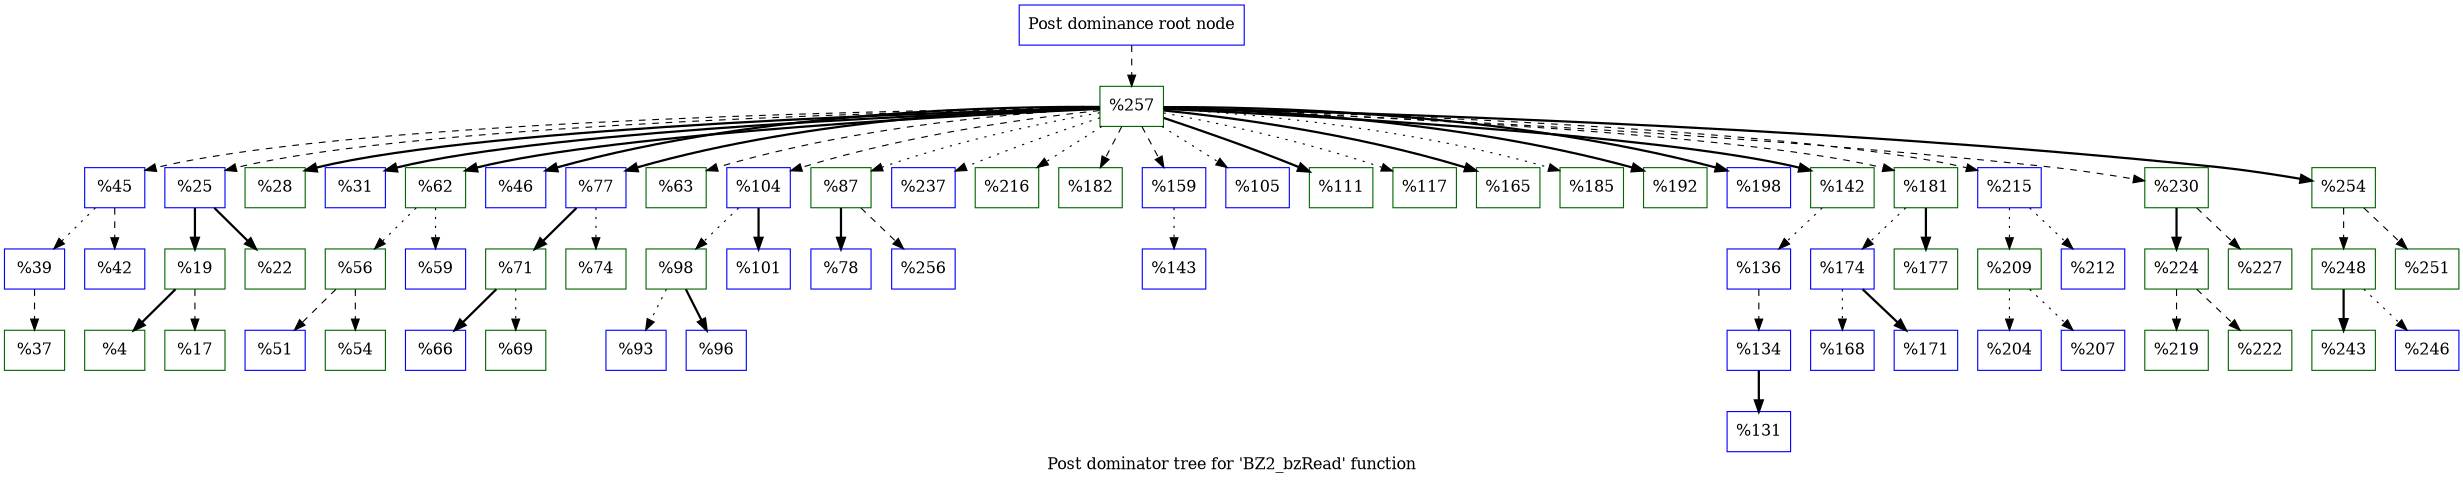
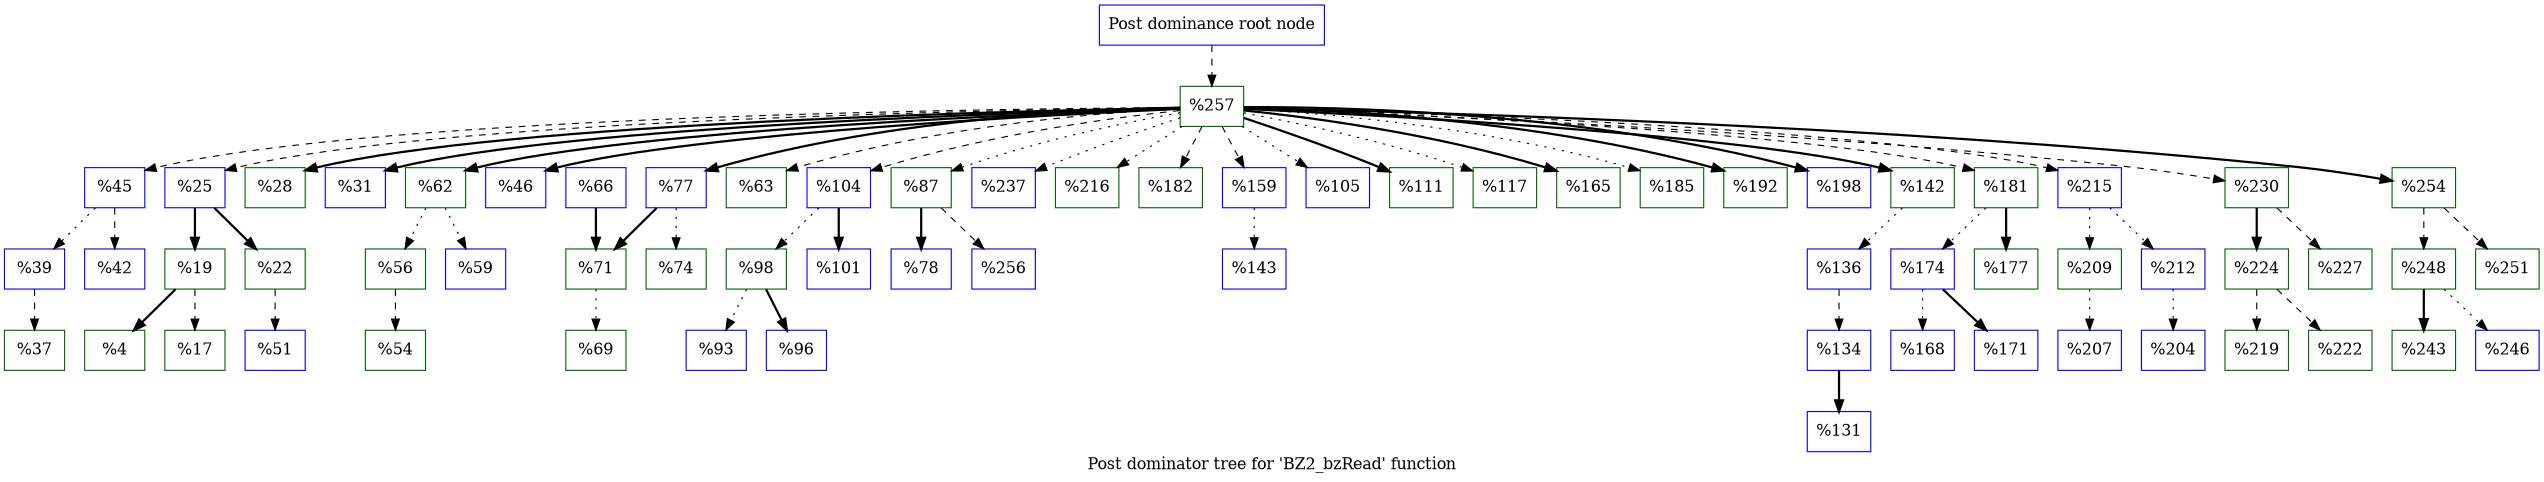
(2009, 304) -> (2173, 304)
(319, 306) -> (275, 304)
(480, 306) -> (596, 223)
